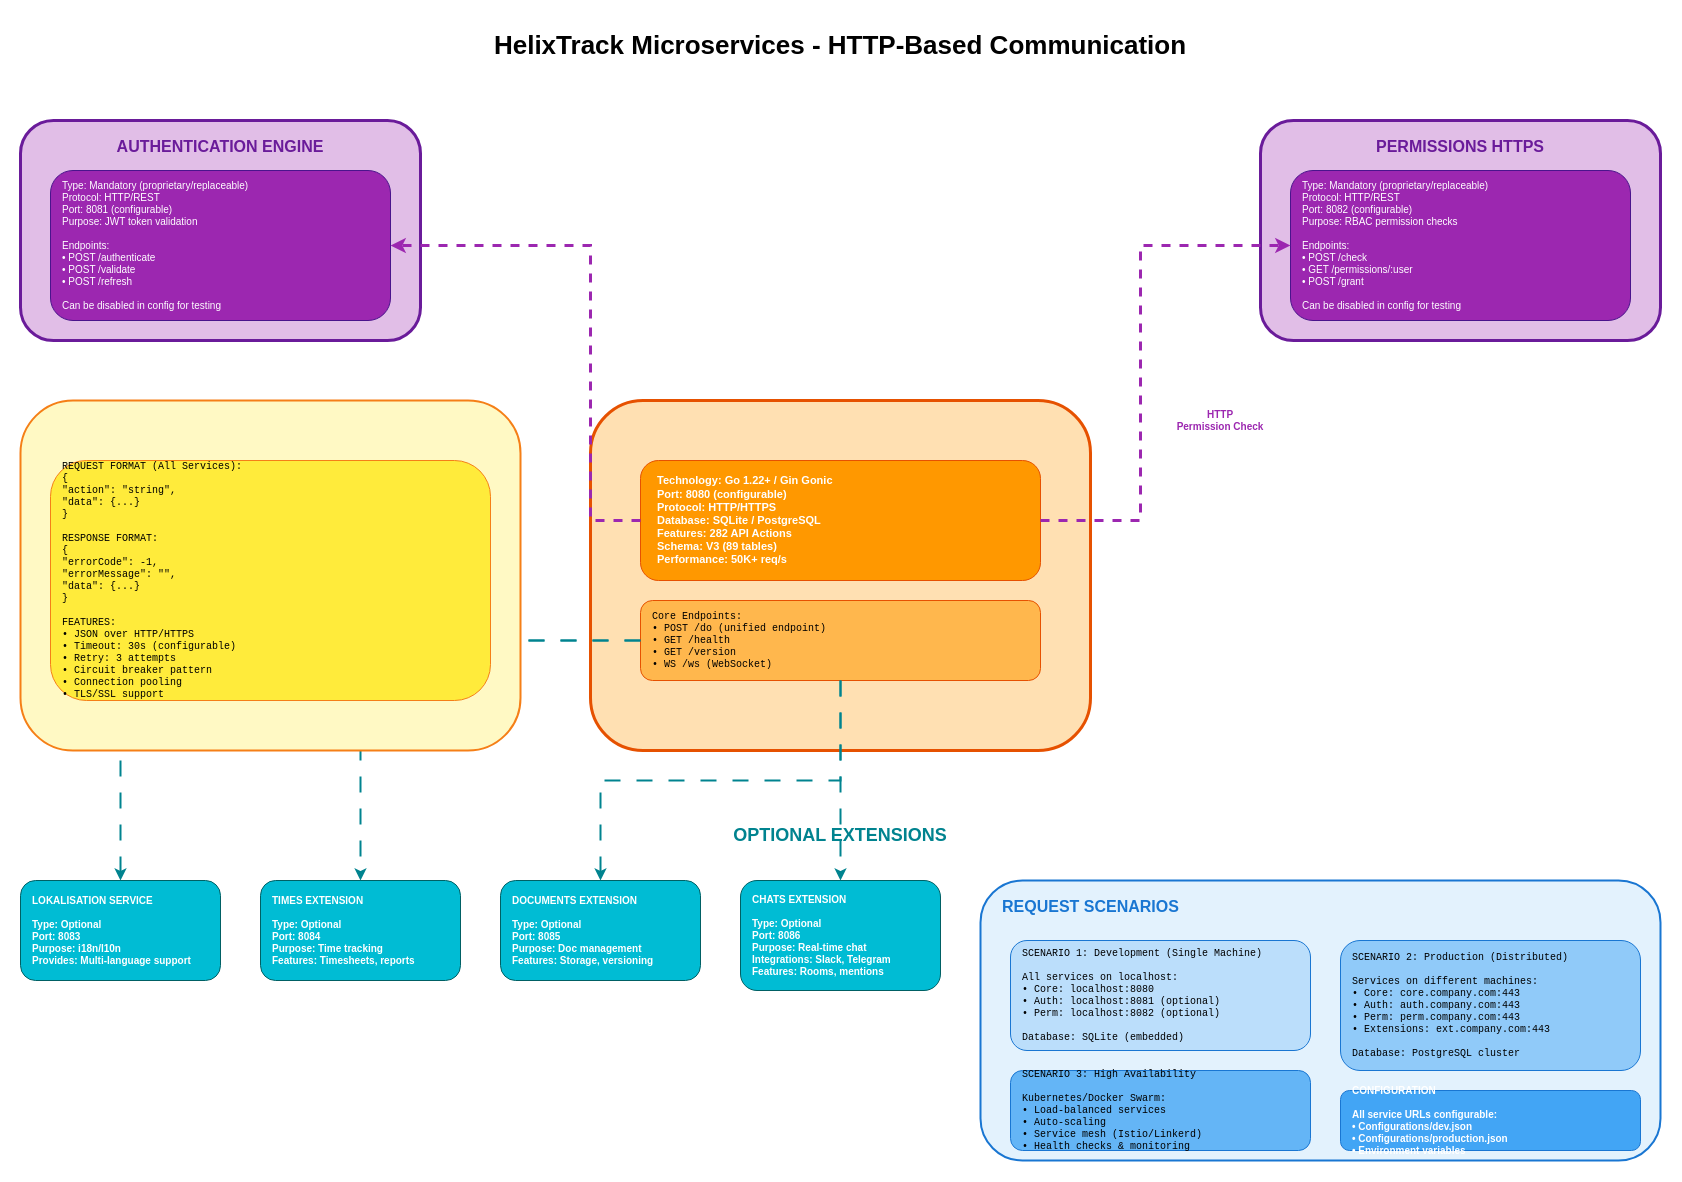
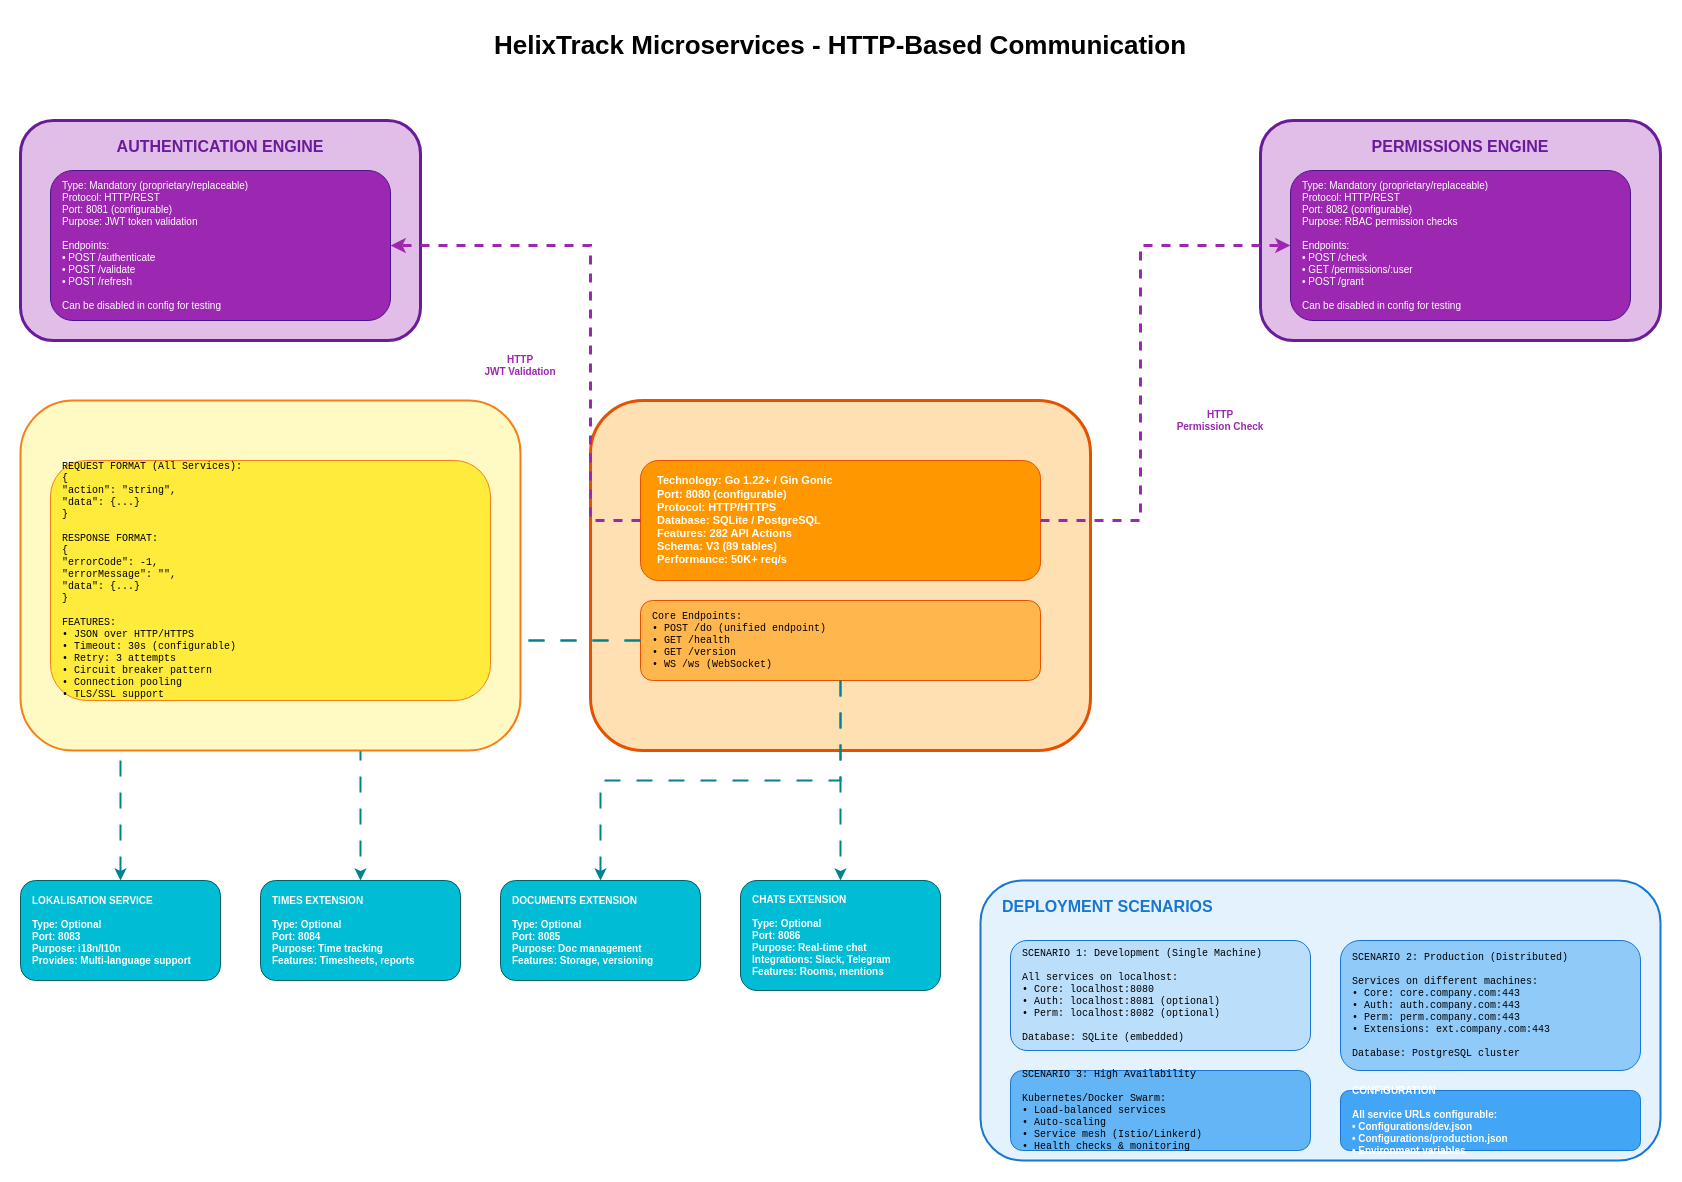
(1461, 147) -> (1461, 147)
none -> (521, 366)
(841, 836) -> none
(1077, 907) -> (1090, 907)
